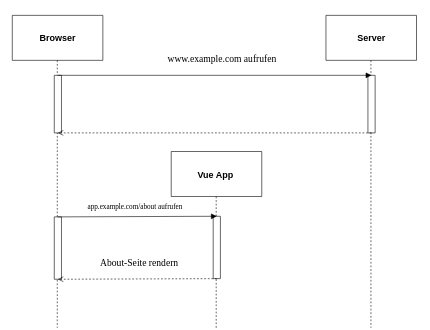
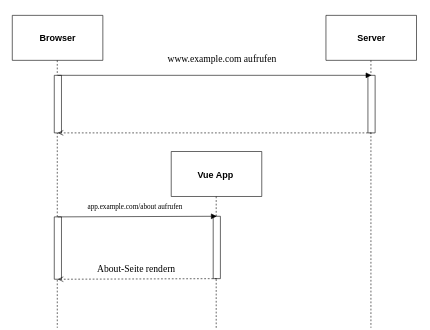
(140, 263) -> (137, 269)
